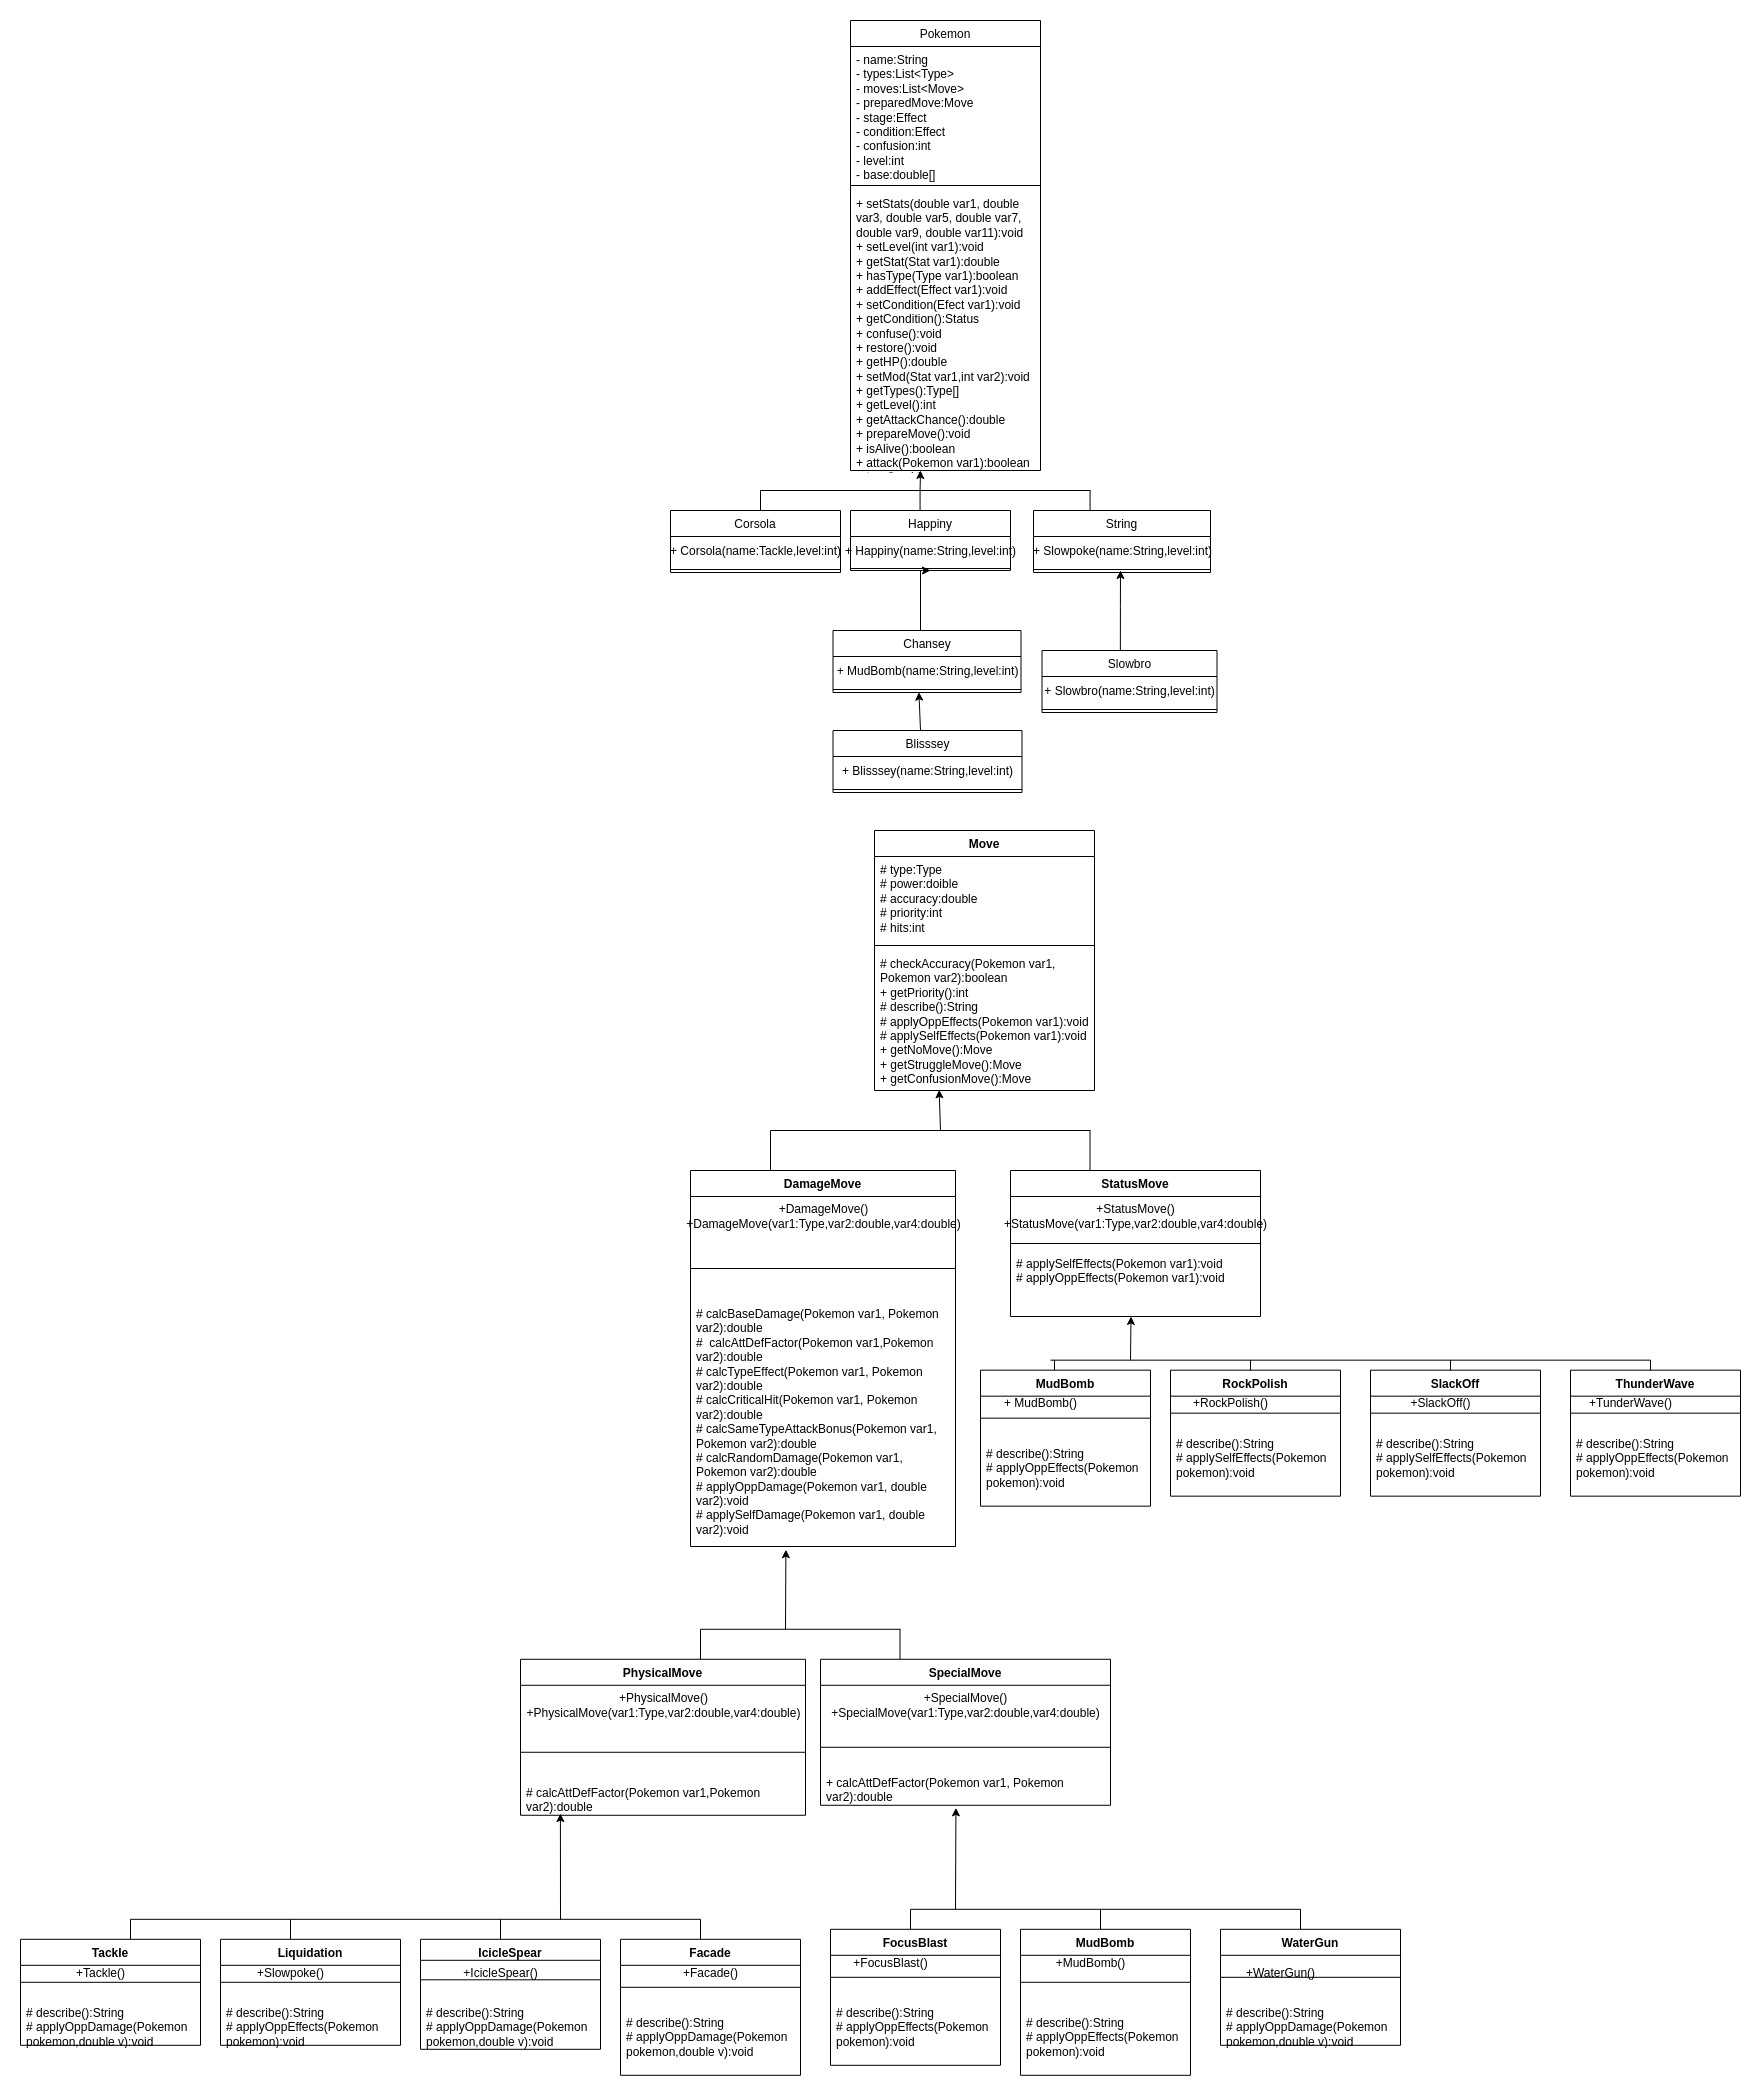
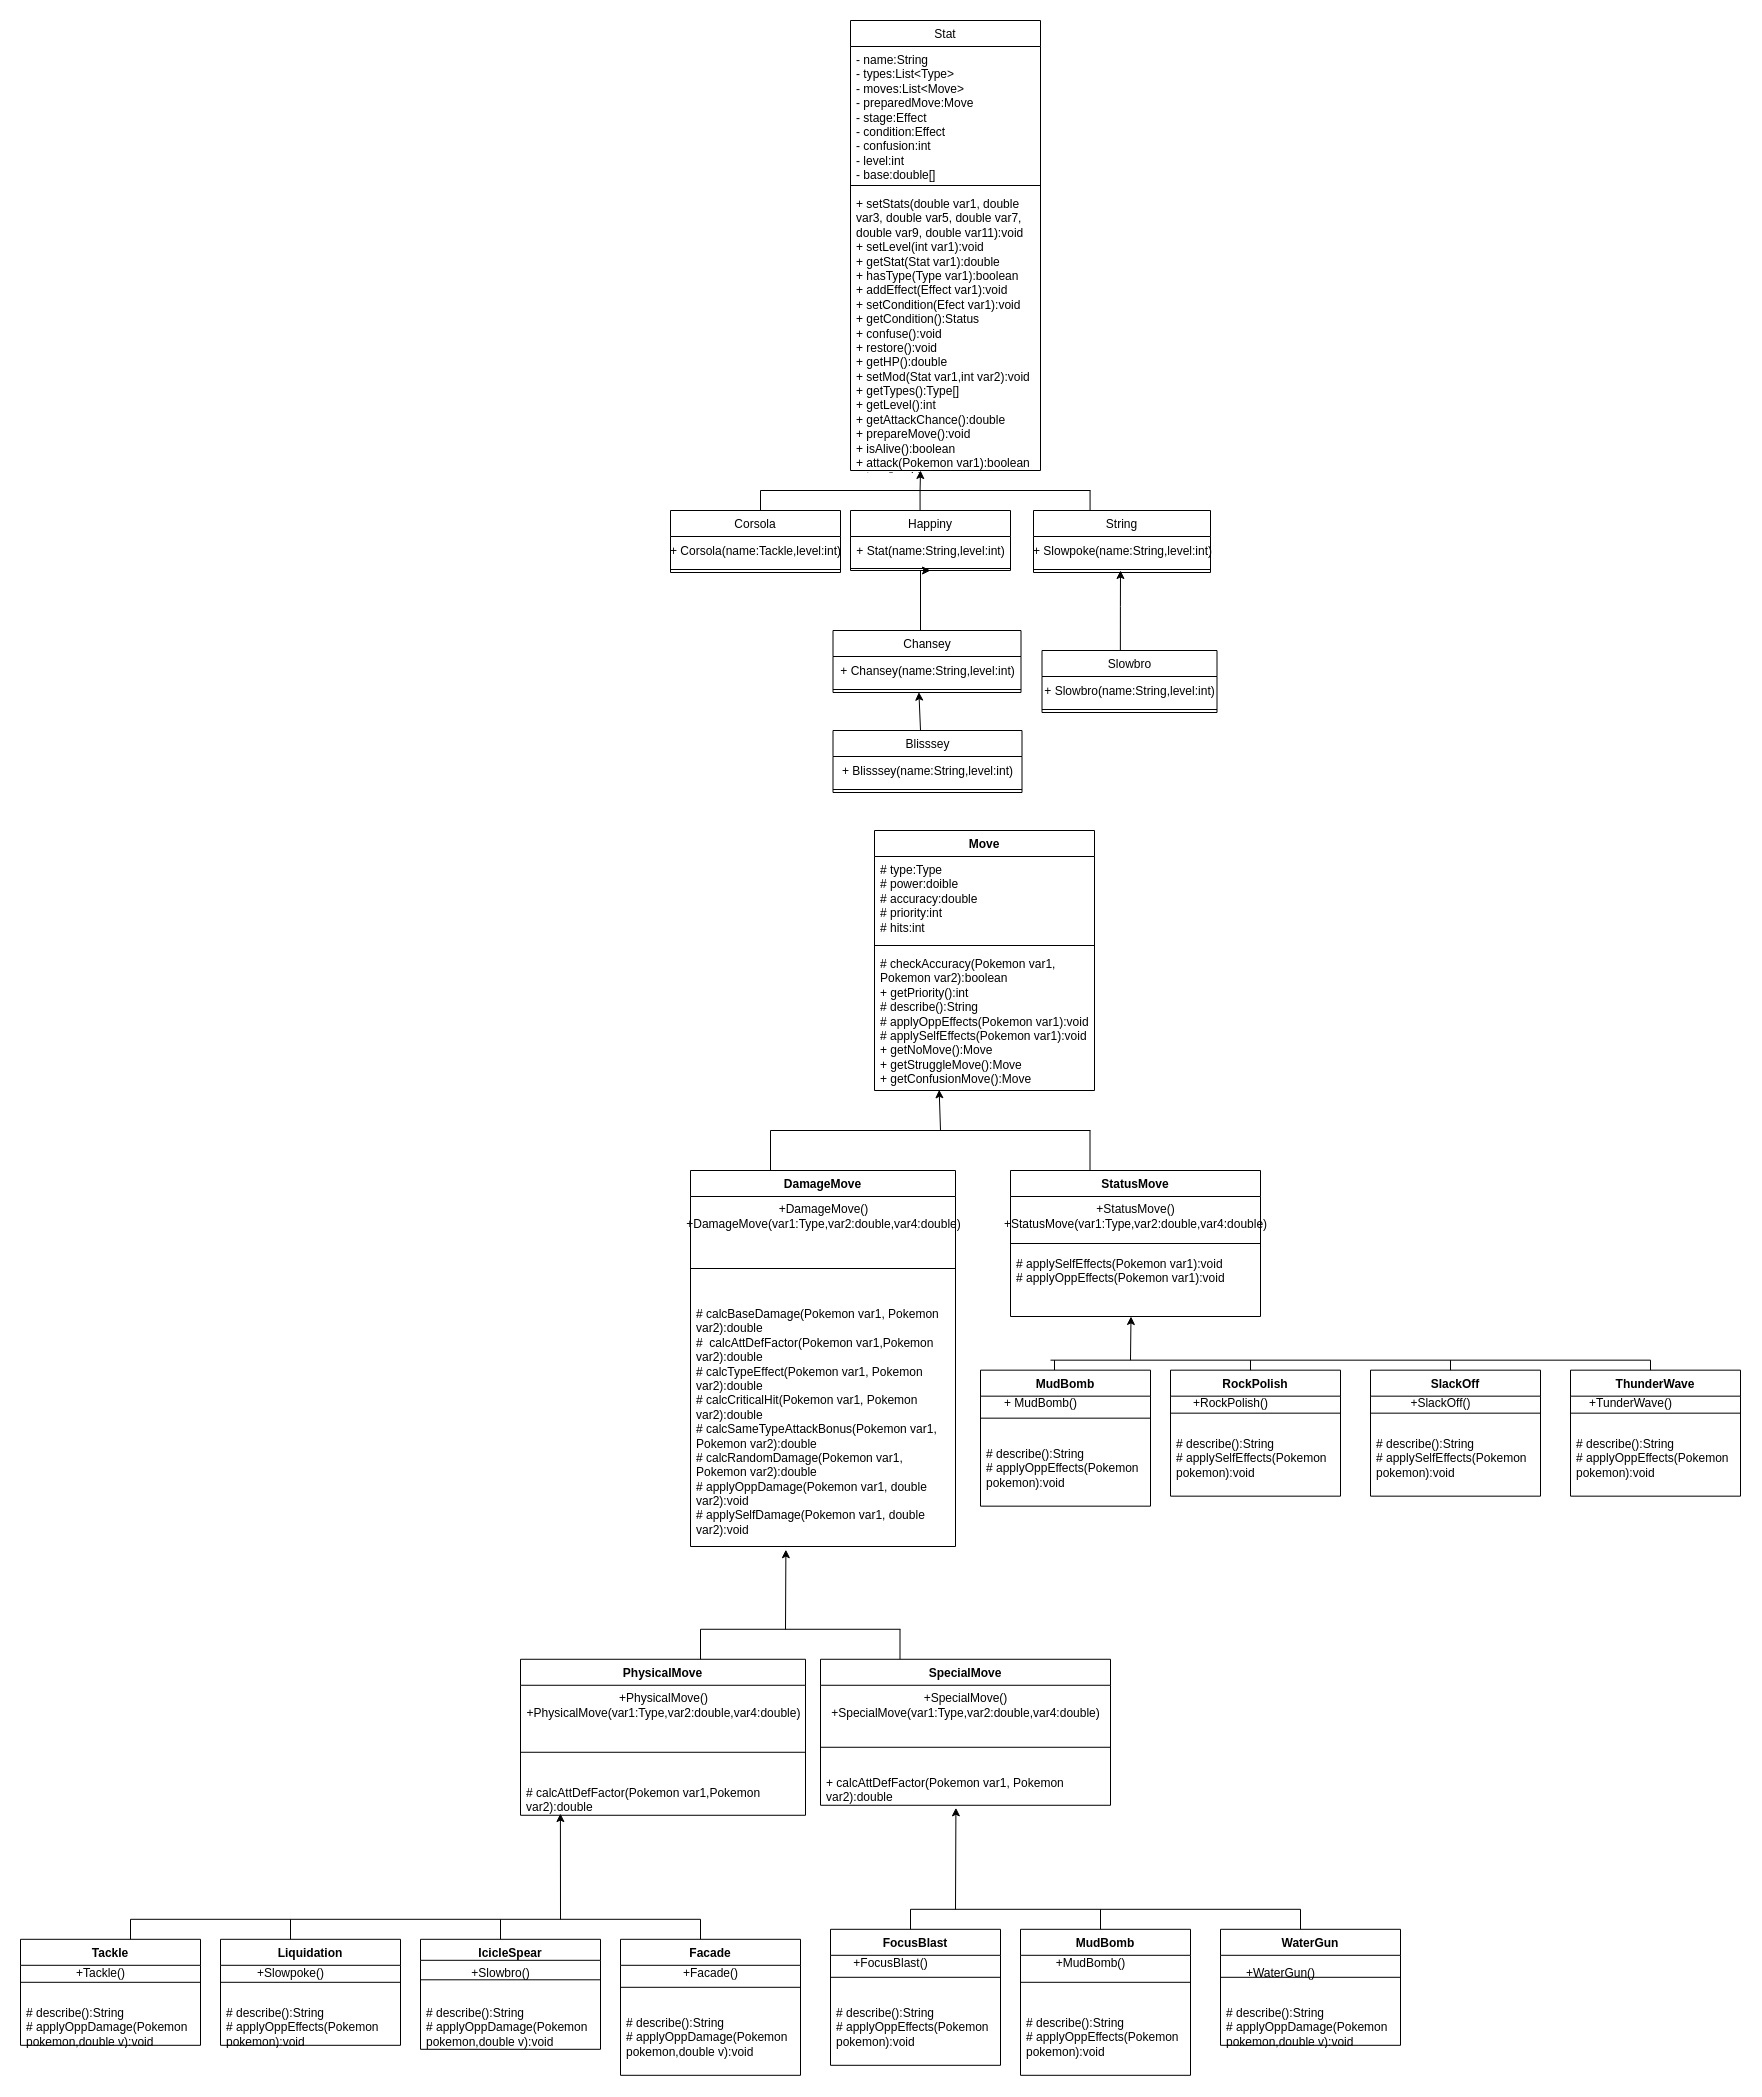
(946, 35) -> (946, 35)
(931, 552) -> (931, 552)
(928, 672) -> (928, 672)
(501, 1974) -> (501, 1974)
